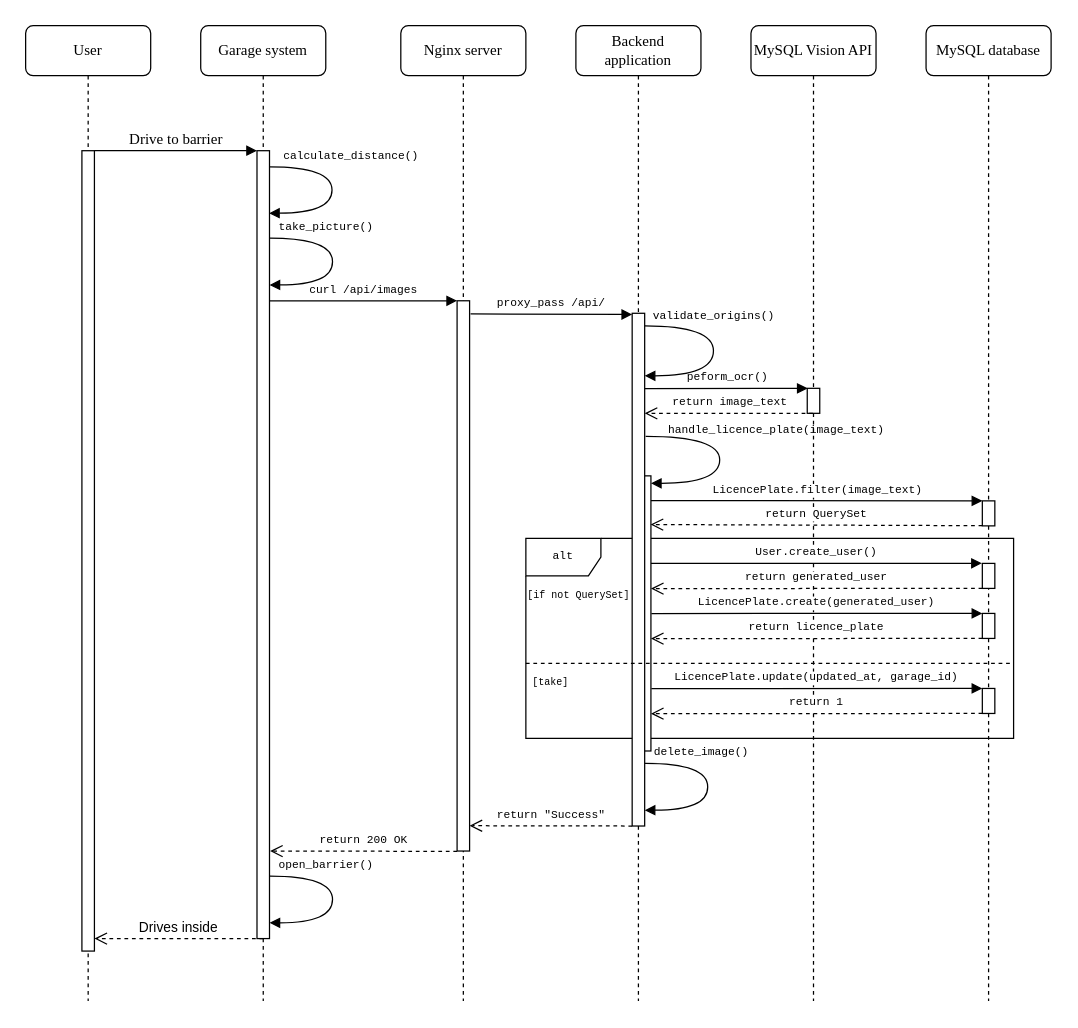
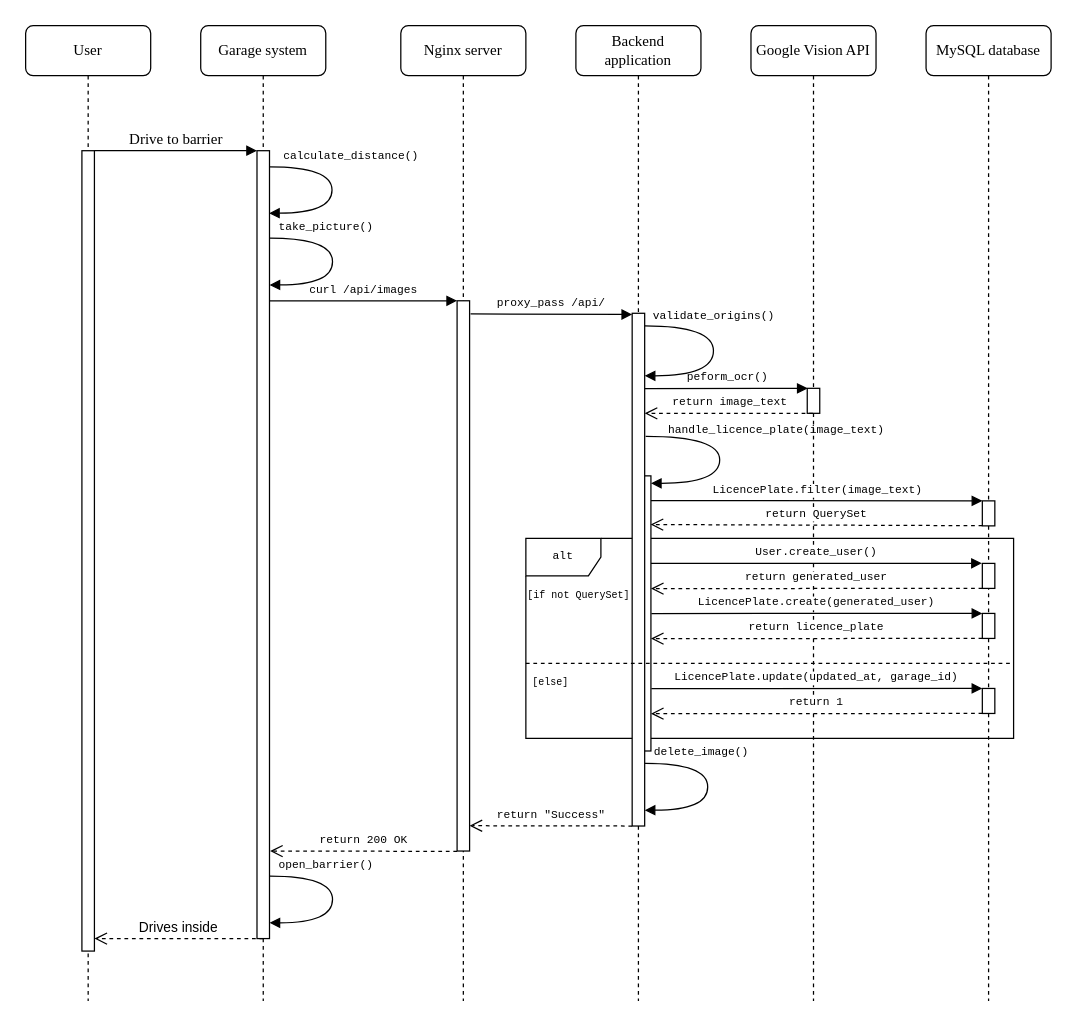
(813, 51) -> (813, 51)
(551, 682) -> (551, 682)
